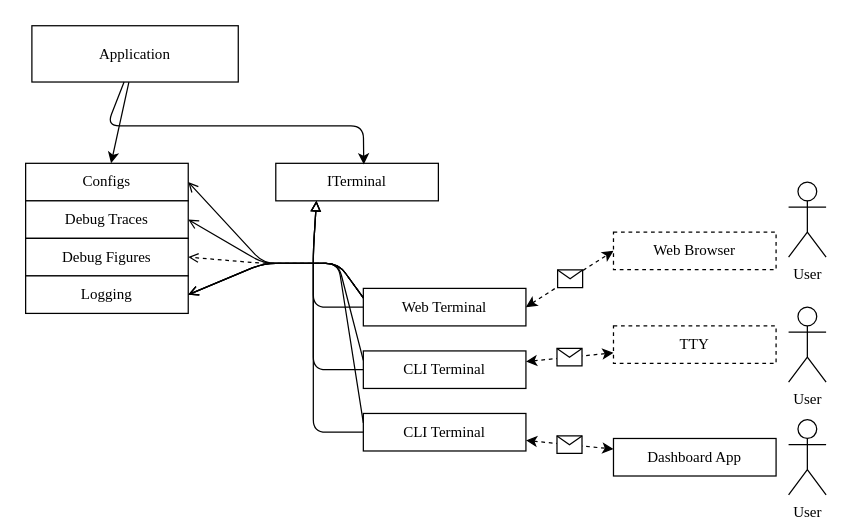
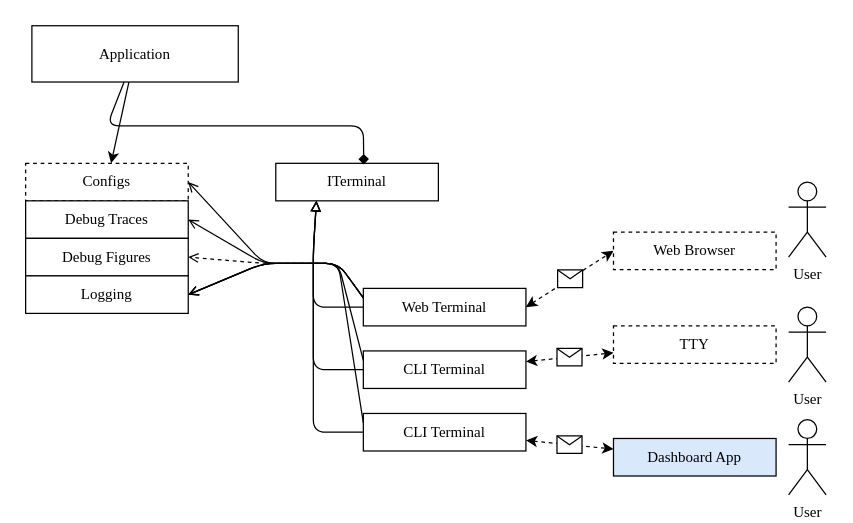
(363, 154) -> (363, 154)
(107, 182) -> (107, 182)
(694, 457) -> (694, 457)
